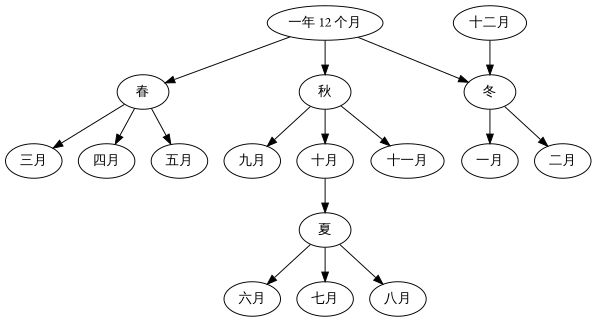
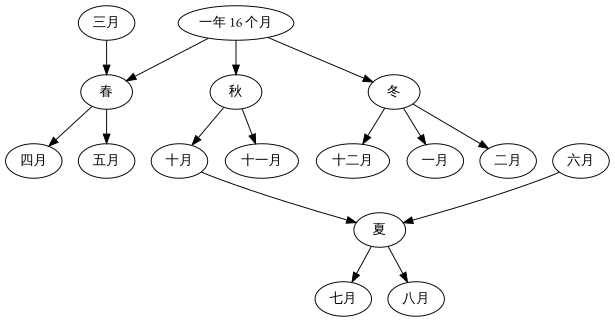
(325, 23) -> (236, 23)
(490, 53) -> (376, 122)
(93, 124) -> (107, 53)
(252, 161) -> none
(292, 261) -> (487, 198)
